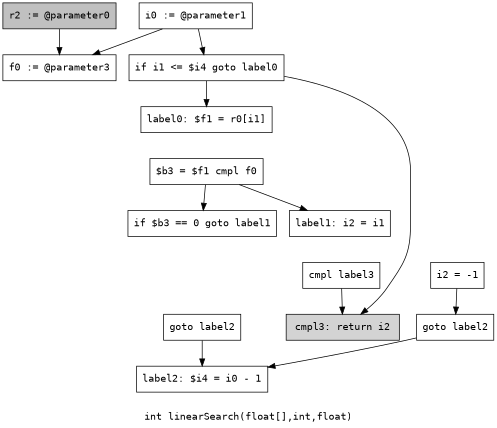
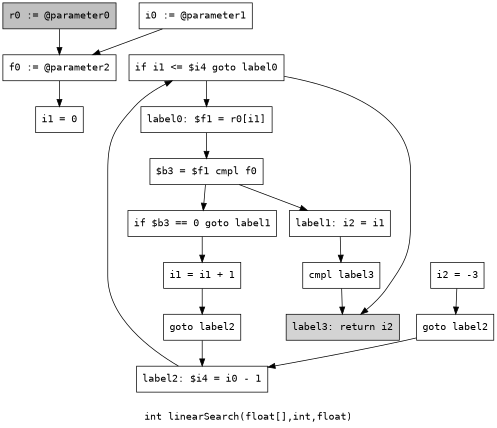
(59, 16) -> (59, 16)
(200, 38) -> (108, 228)
(59, 68) -> (59, 68)
none -> (59, 120)
none -> (207, 142)
none -> (340, 246)
none -> (202, 275)
(457, 275) -> (457, 275)
(343, 327) -> (343, 327)
